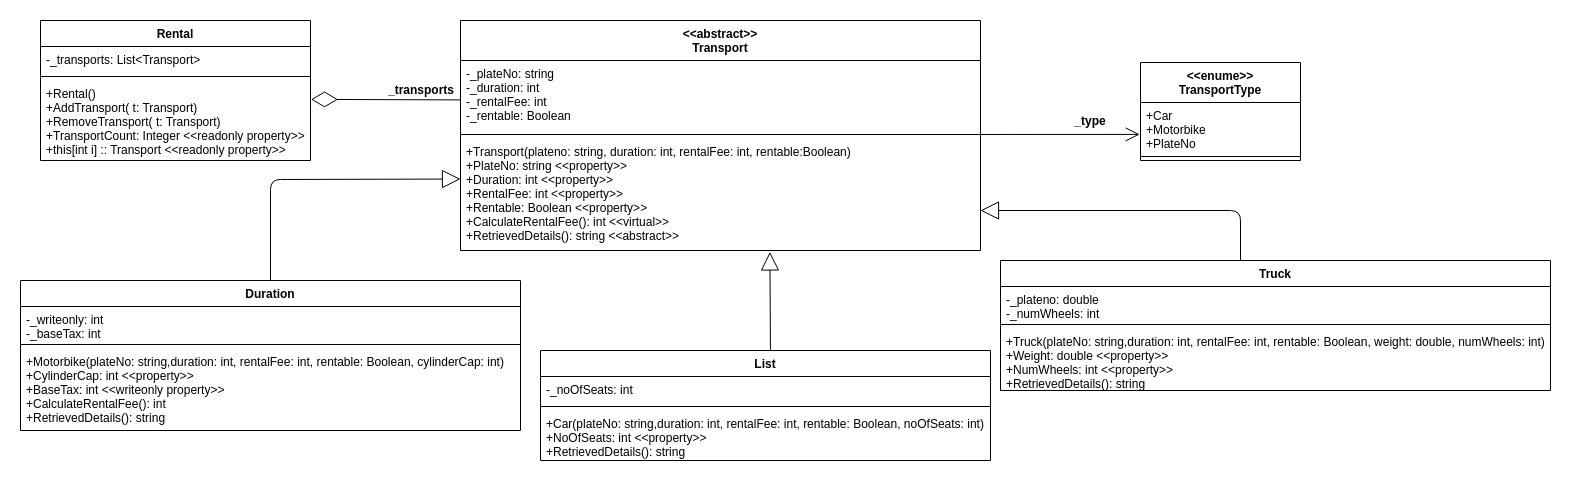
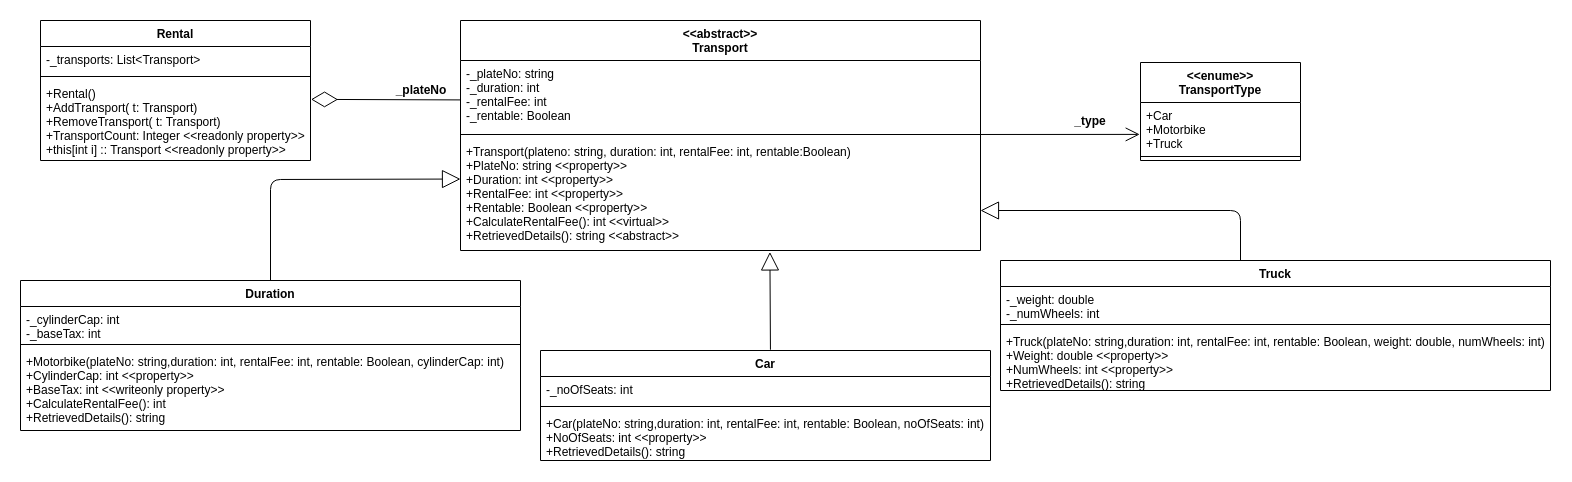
(421, 90) -> (421, 90)
(1159, 116) -> (1159, 116)
(1057, 300) -> (1054, 300)
(72, 320) -> (79, 320)
(765, 364) -> (765, 364)
